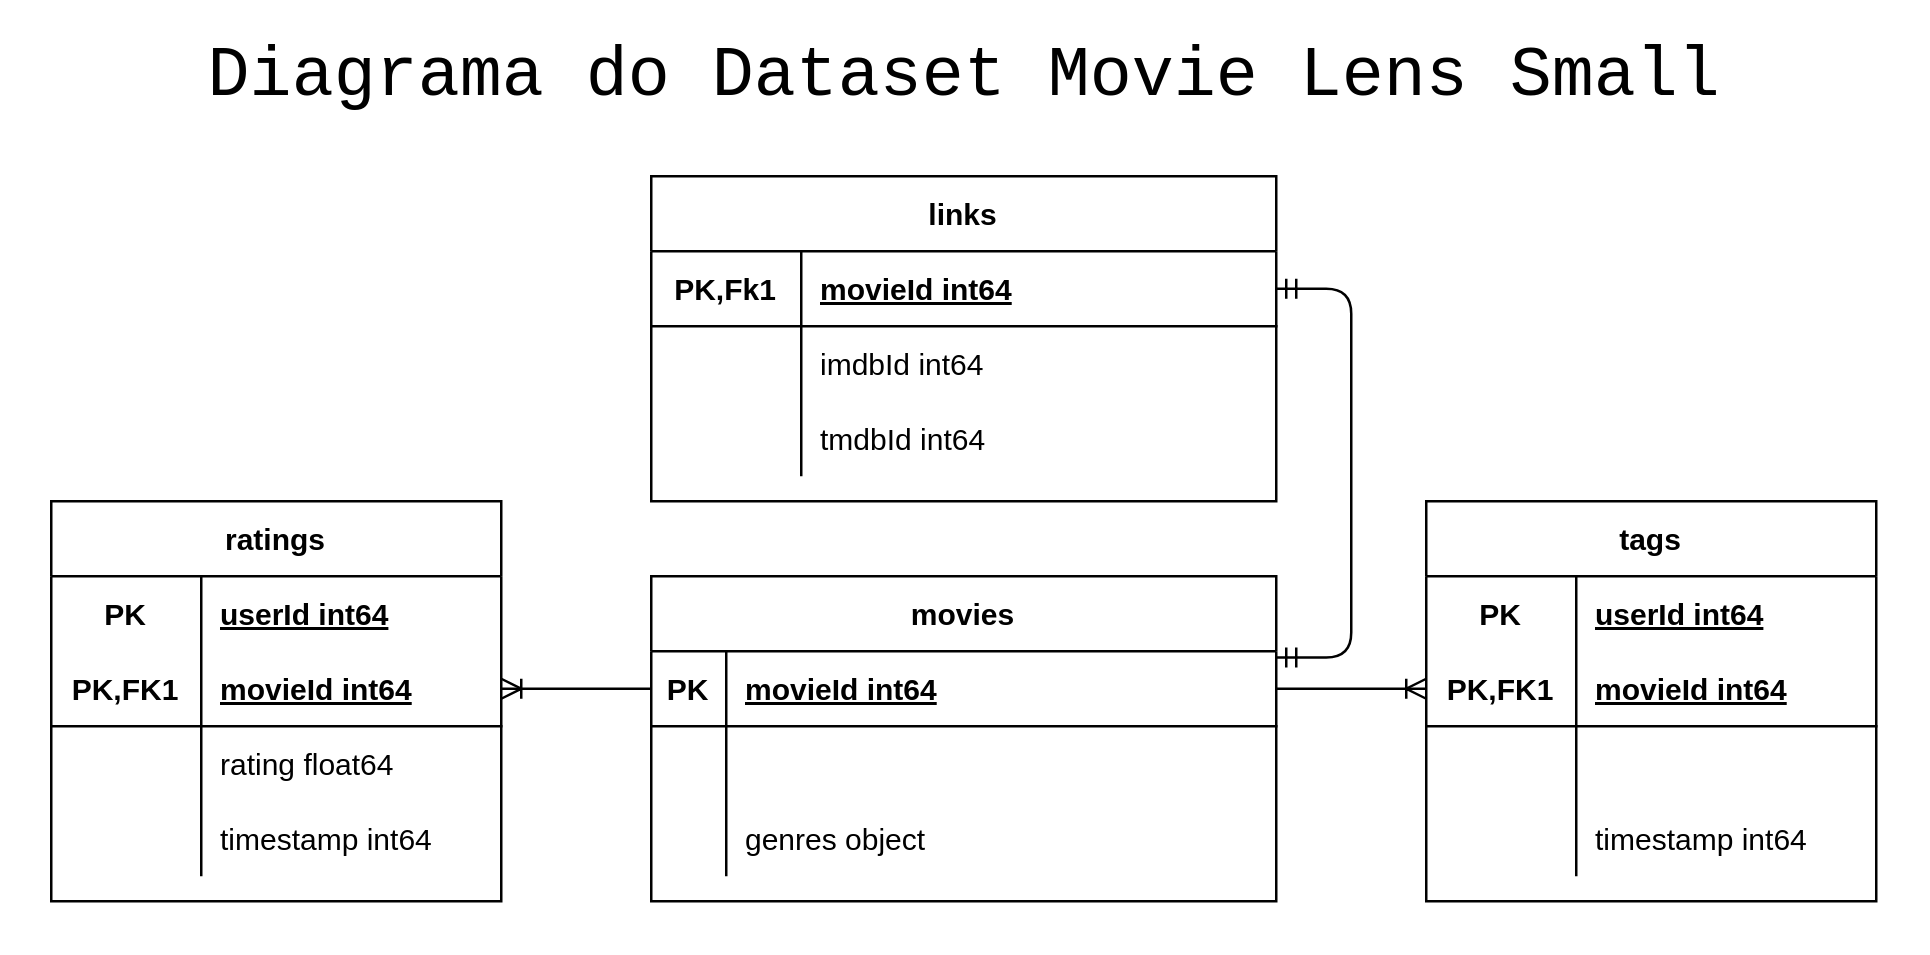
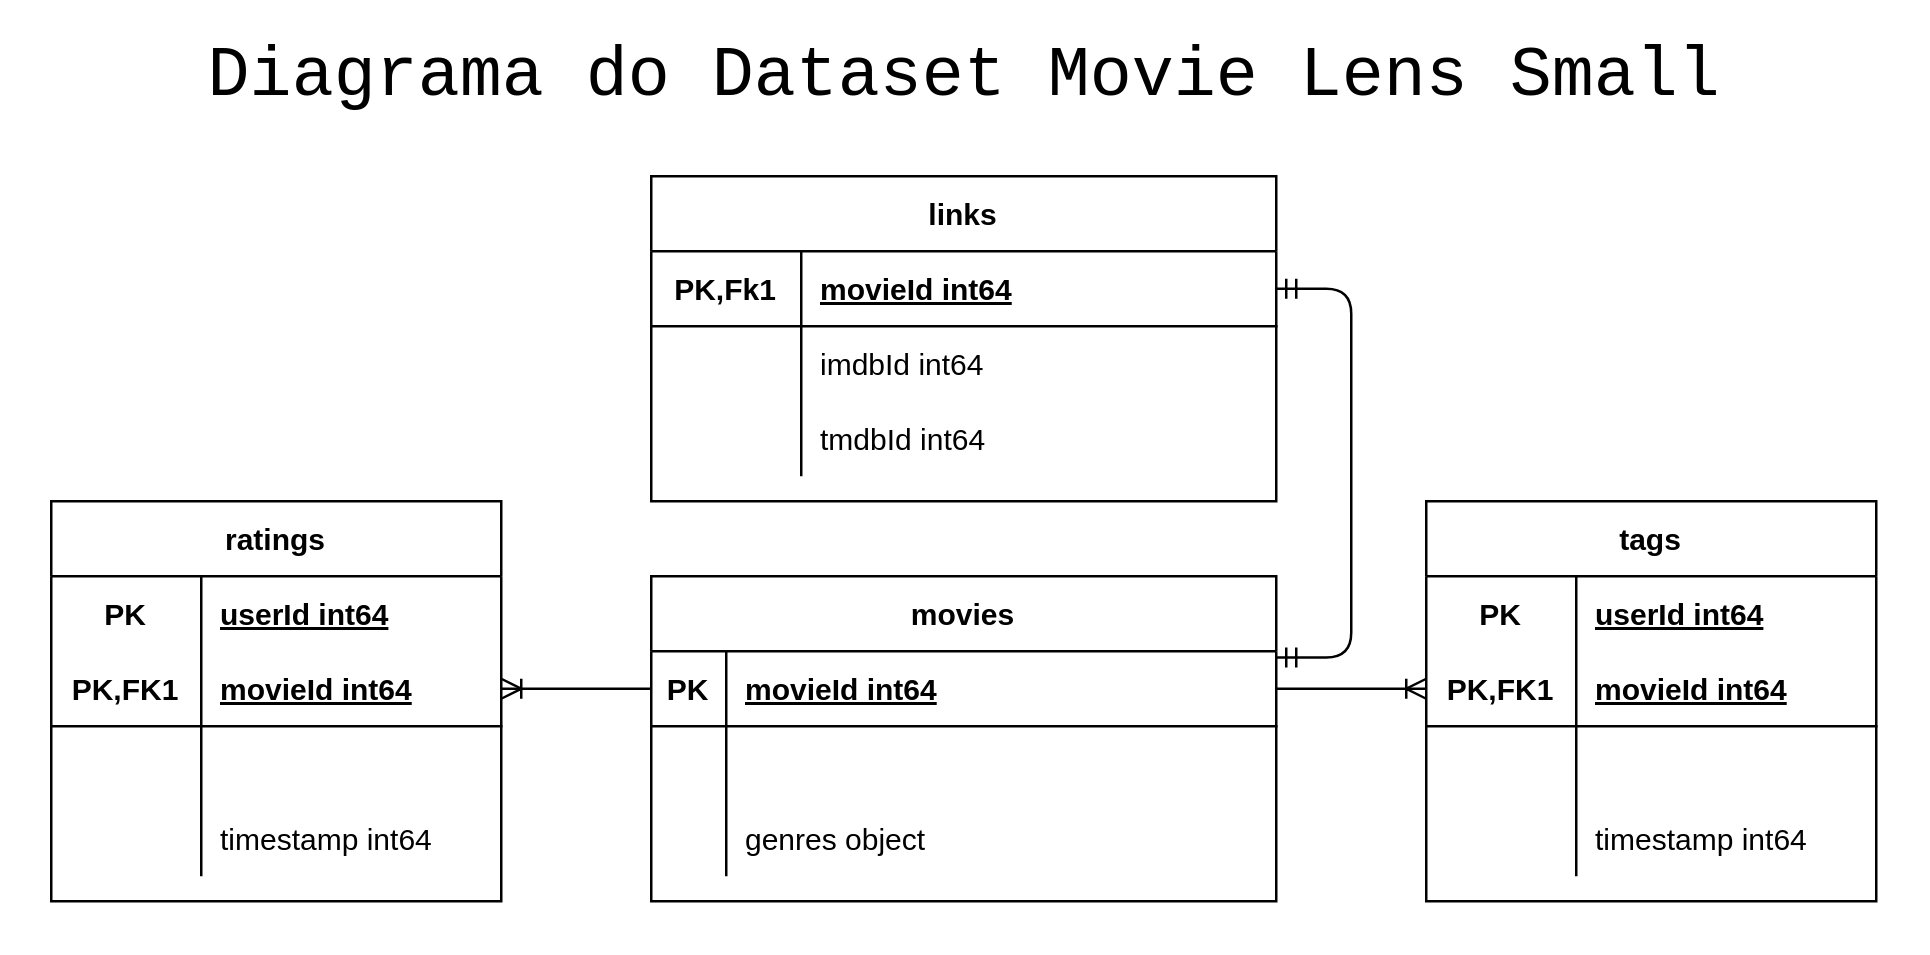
(351, 764) -> none
